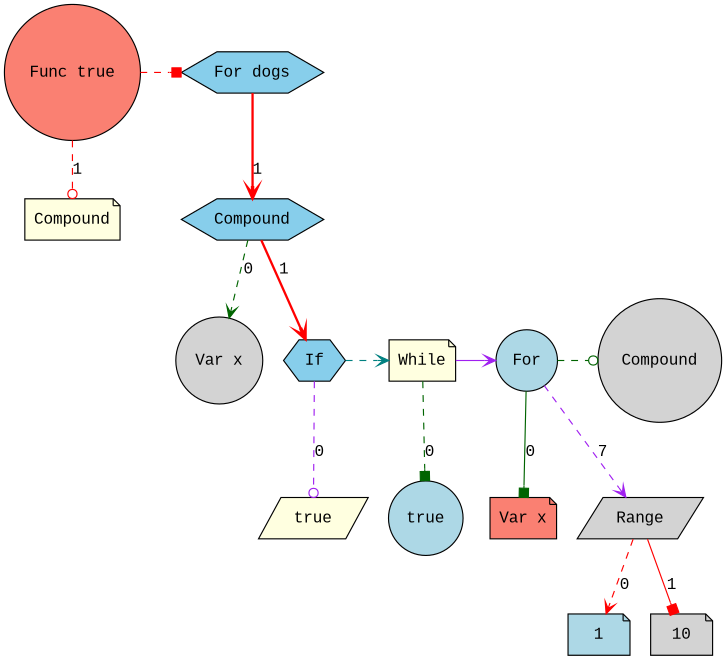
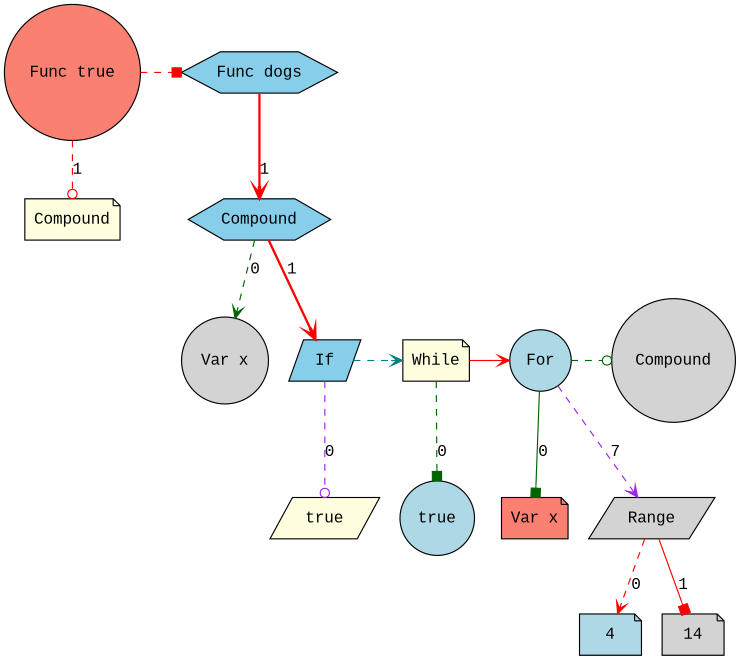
(253, 72) -> (259, 72)
(314, 360) -> (325, 360)
(470, 360) -> (484, 360)
(599, 635) -> (610, 635)
(682, 635) -> (693, 635)
